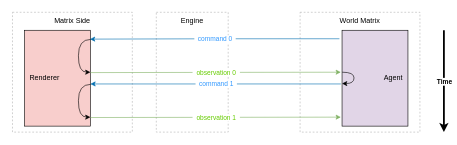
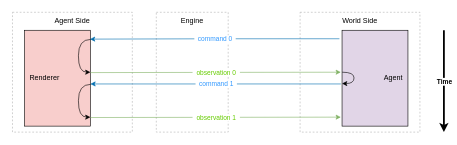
(72, 21) -> (72, 21)
(360, 21) -> (360, 21)
